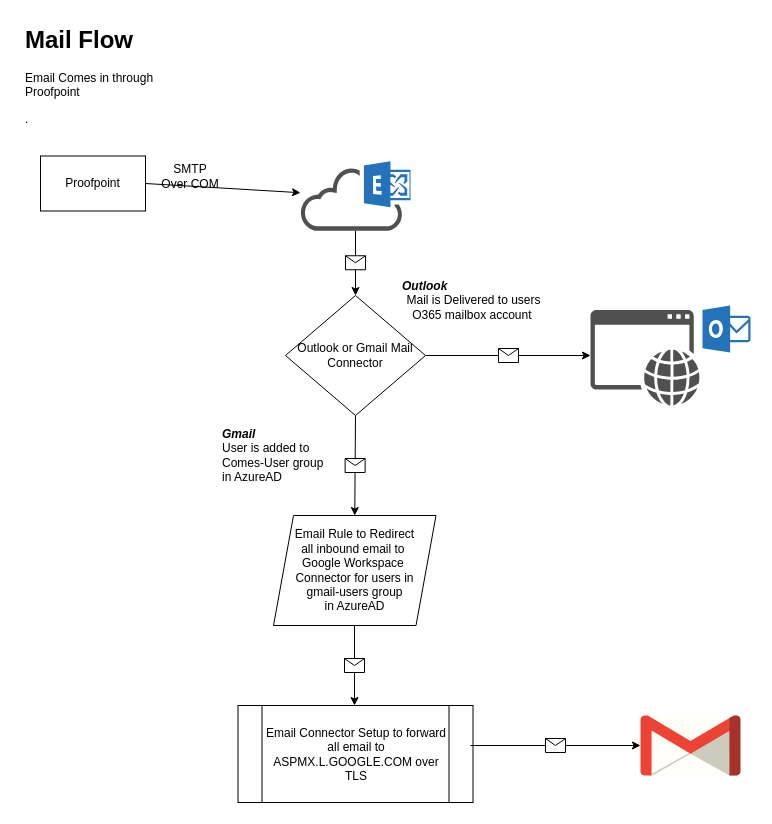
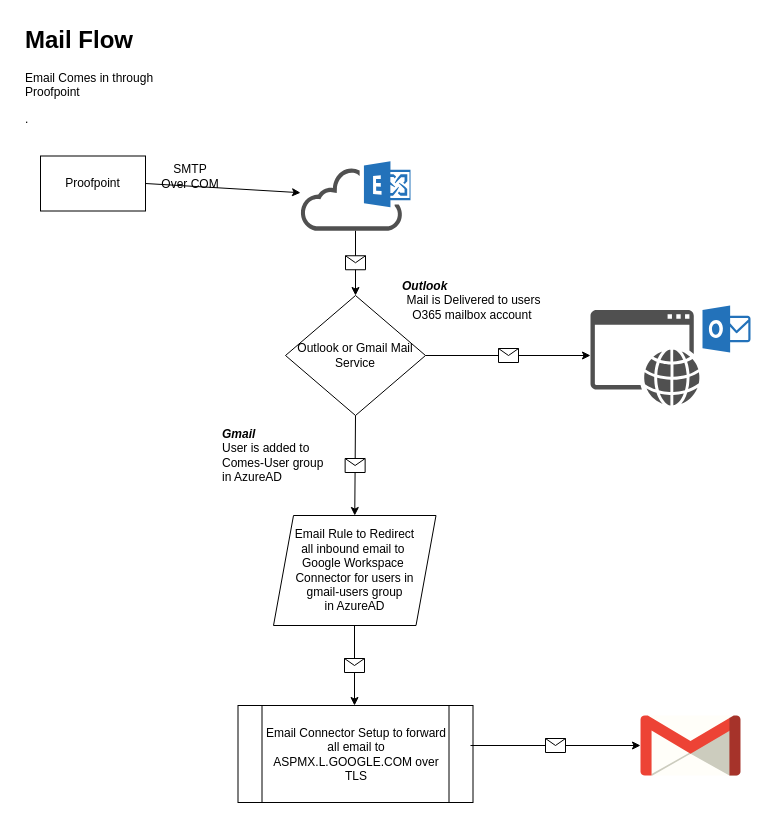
(356, 356) -> (356, 356)
